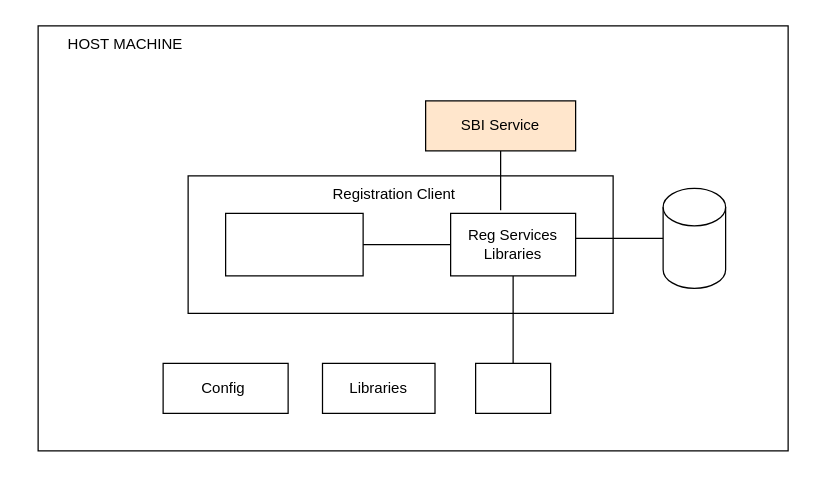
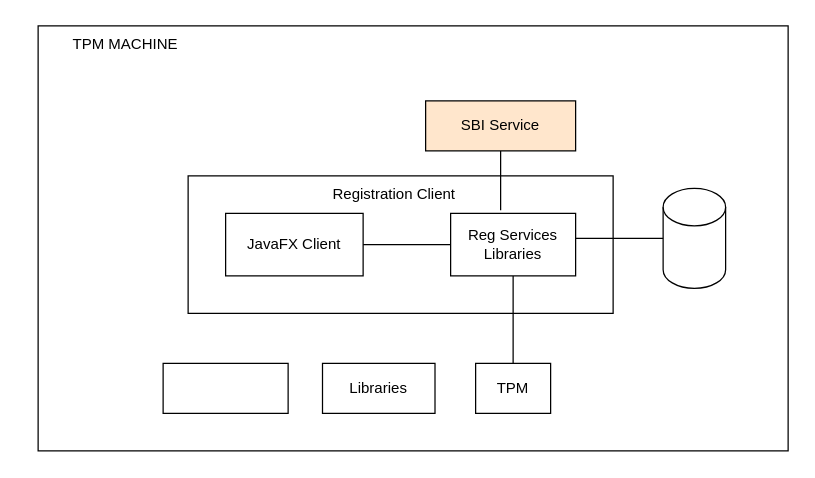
(126, 44) -> (126, 44)
none -> (294, 244)
(226, 388) -> none
none -> (513, 388)
